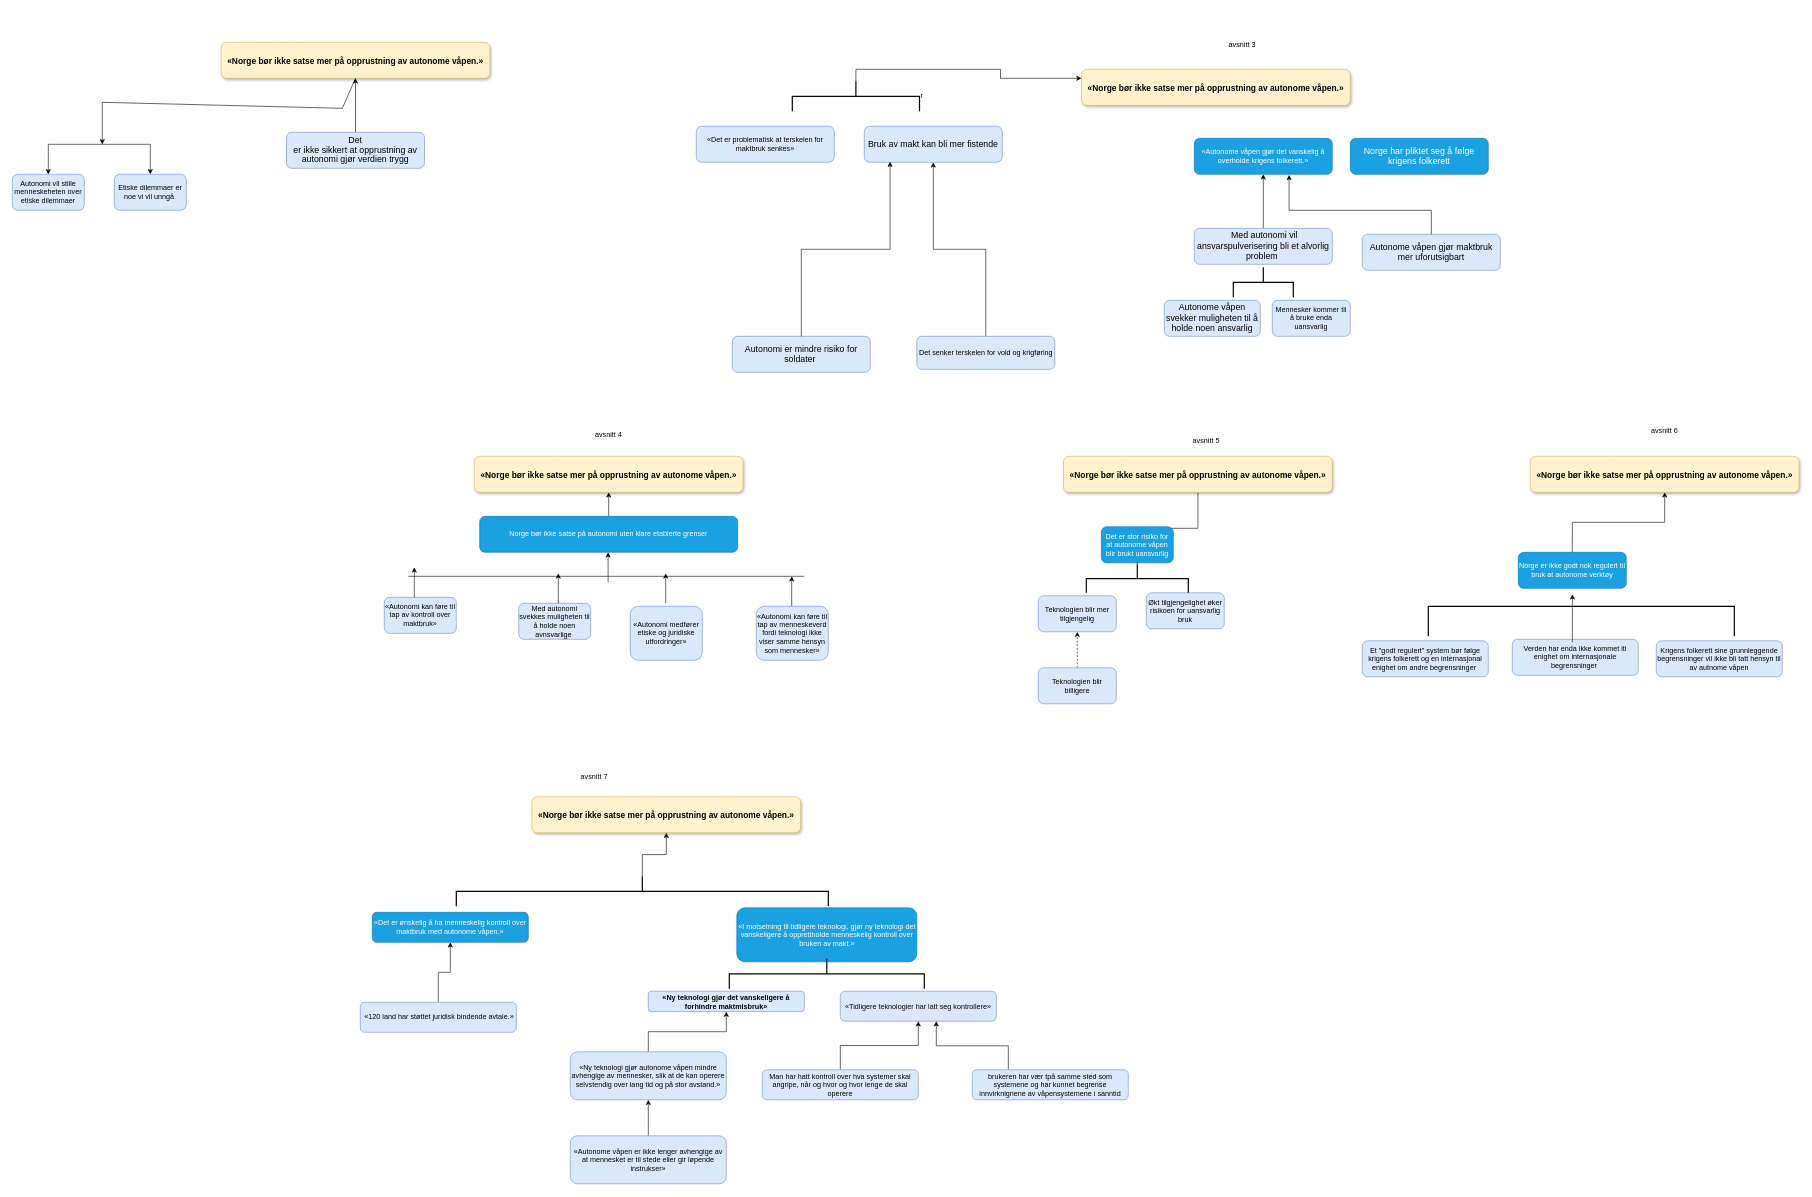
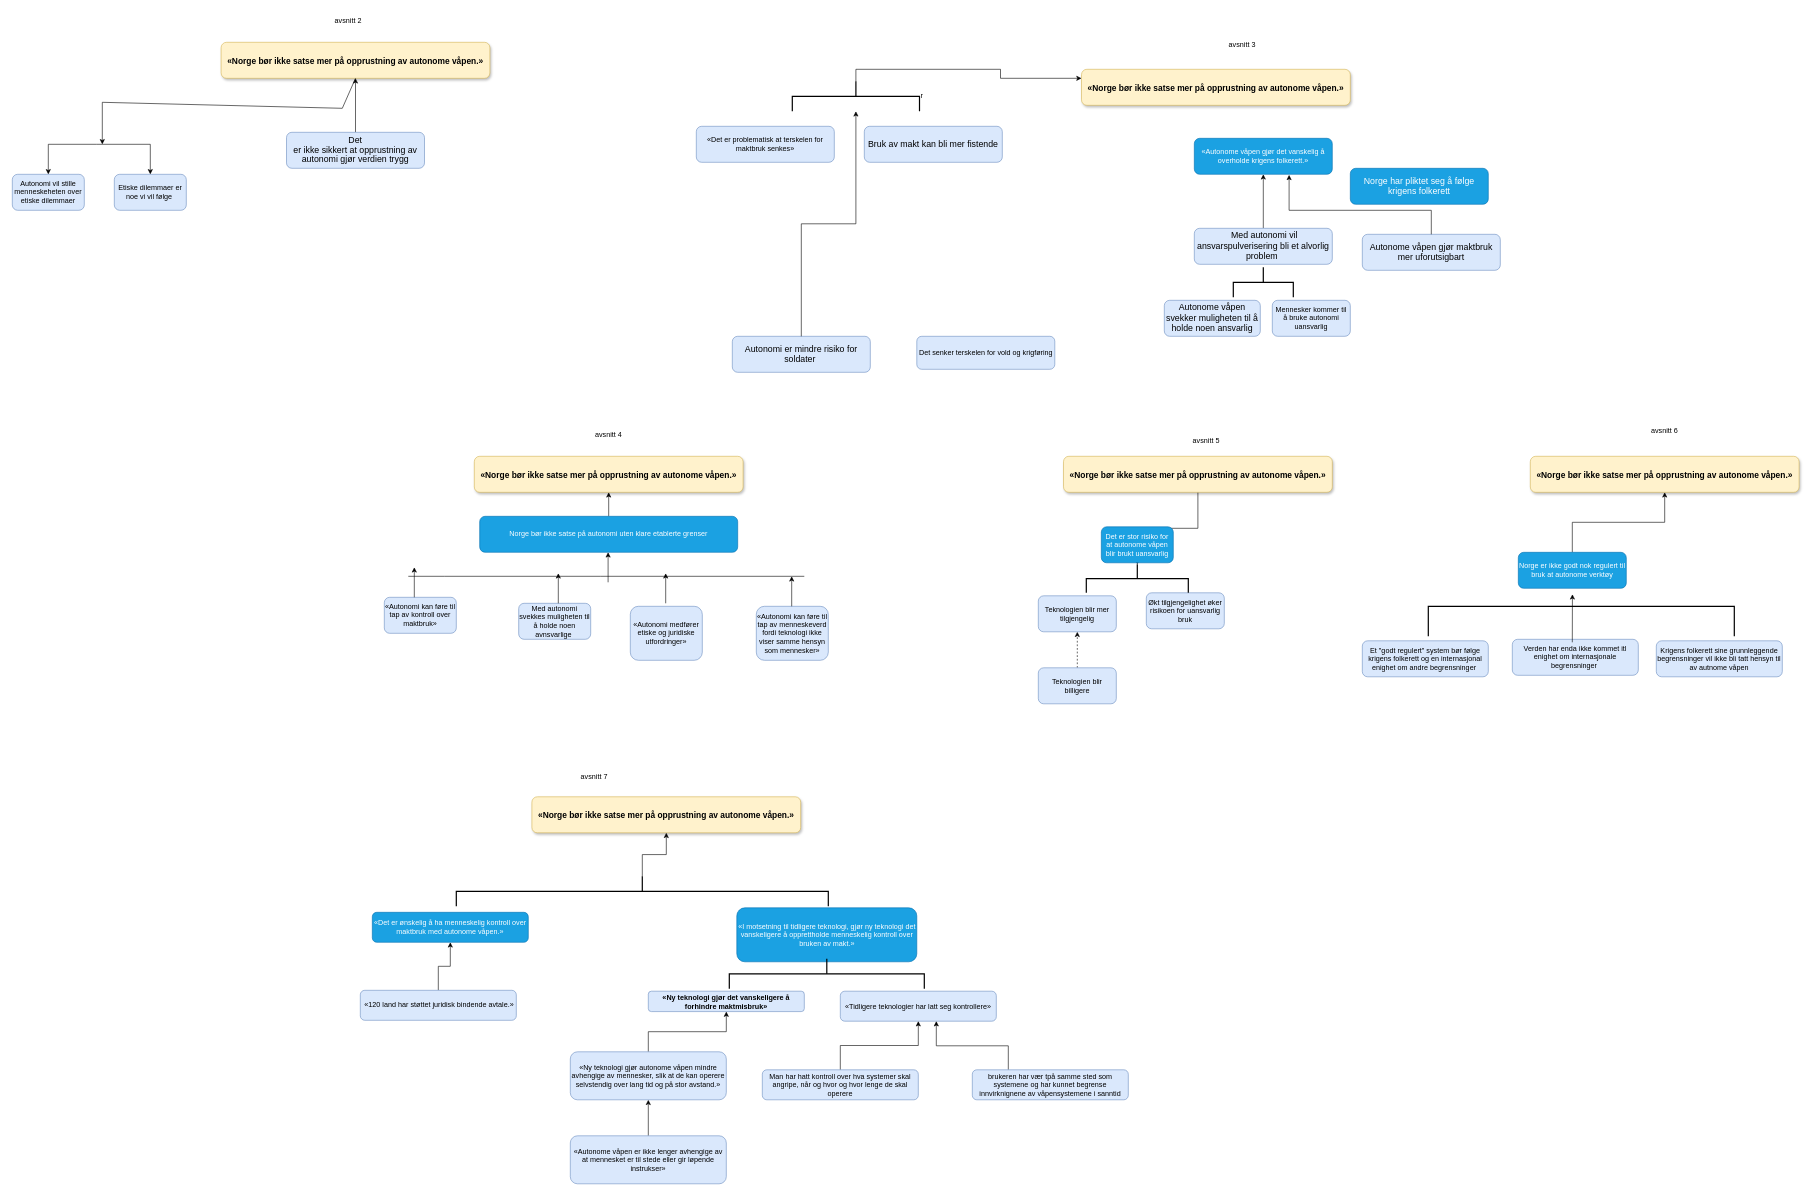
none -> (348, 21)
(1419, 156) -> (1419, 186)
(150, 192) -> (150, 192)
(889, 249) -> (846, 224)
(986, 249) -> none
(1311, 318) -> (1311, 318)
(438, 1017) -> (438, 1005)
